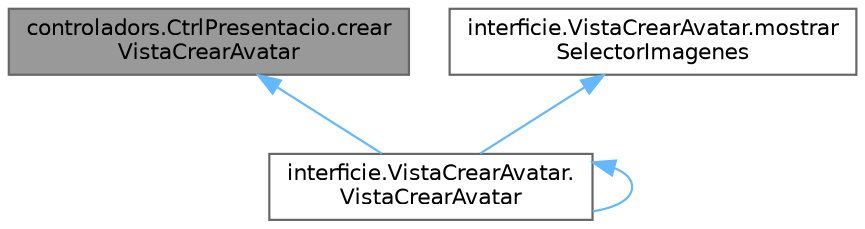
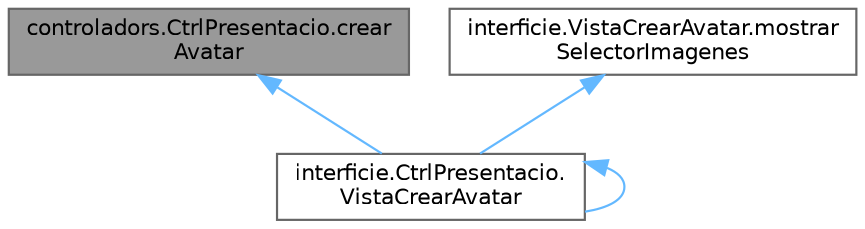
(209, 42) -> (209, 42)
(431, 187) -> (431, 187)
